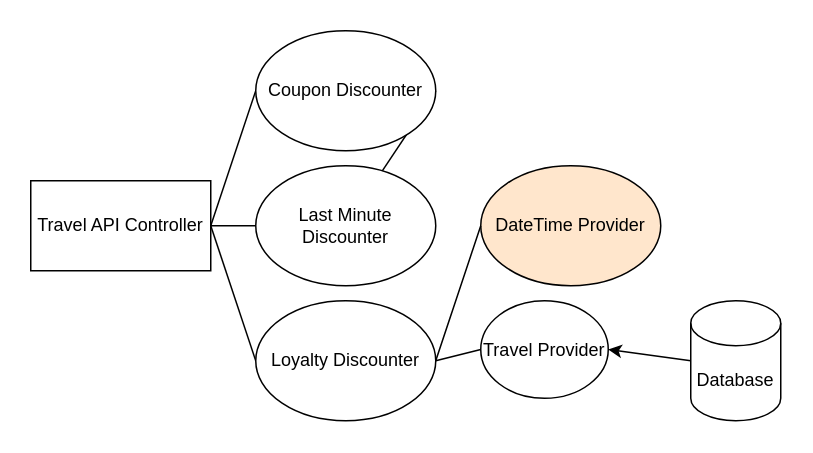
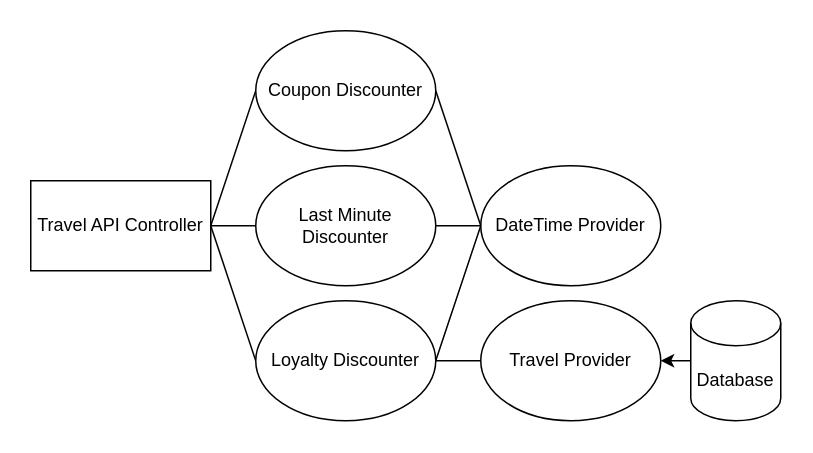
(395, 153) -> (458, 156)
none -> (456, 226)
(571, 226) -> (571, 226)
(545, 350) -> (571, 361)
